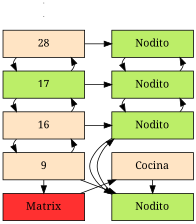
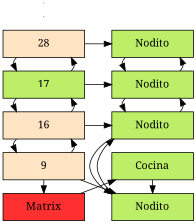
(153, 166) -> (153, 166)
